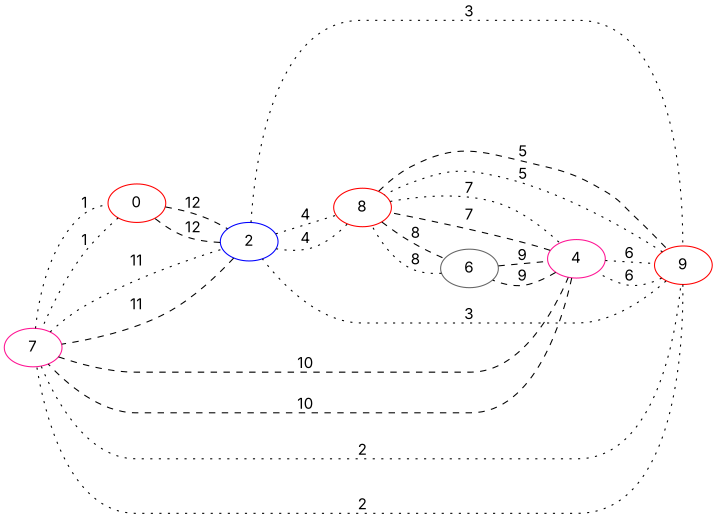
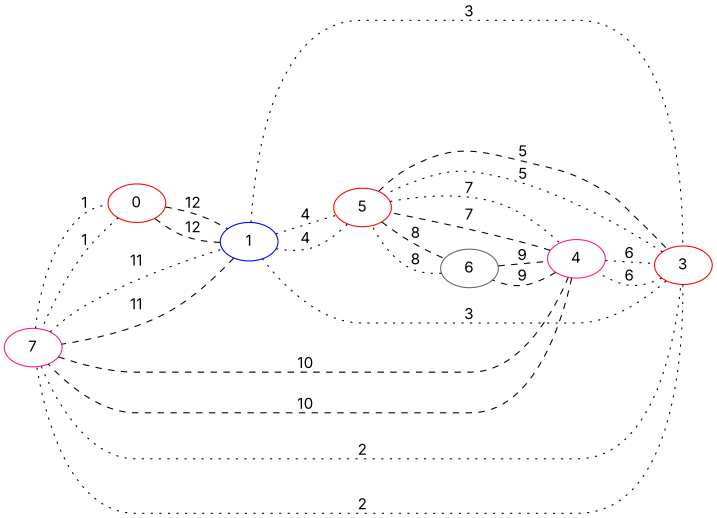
(363, 207) -> (363, 207)
(249, 242) -> (249, 242)
(683, 265) -> (683, 265)
